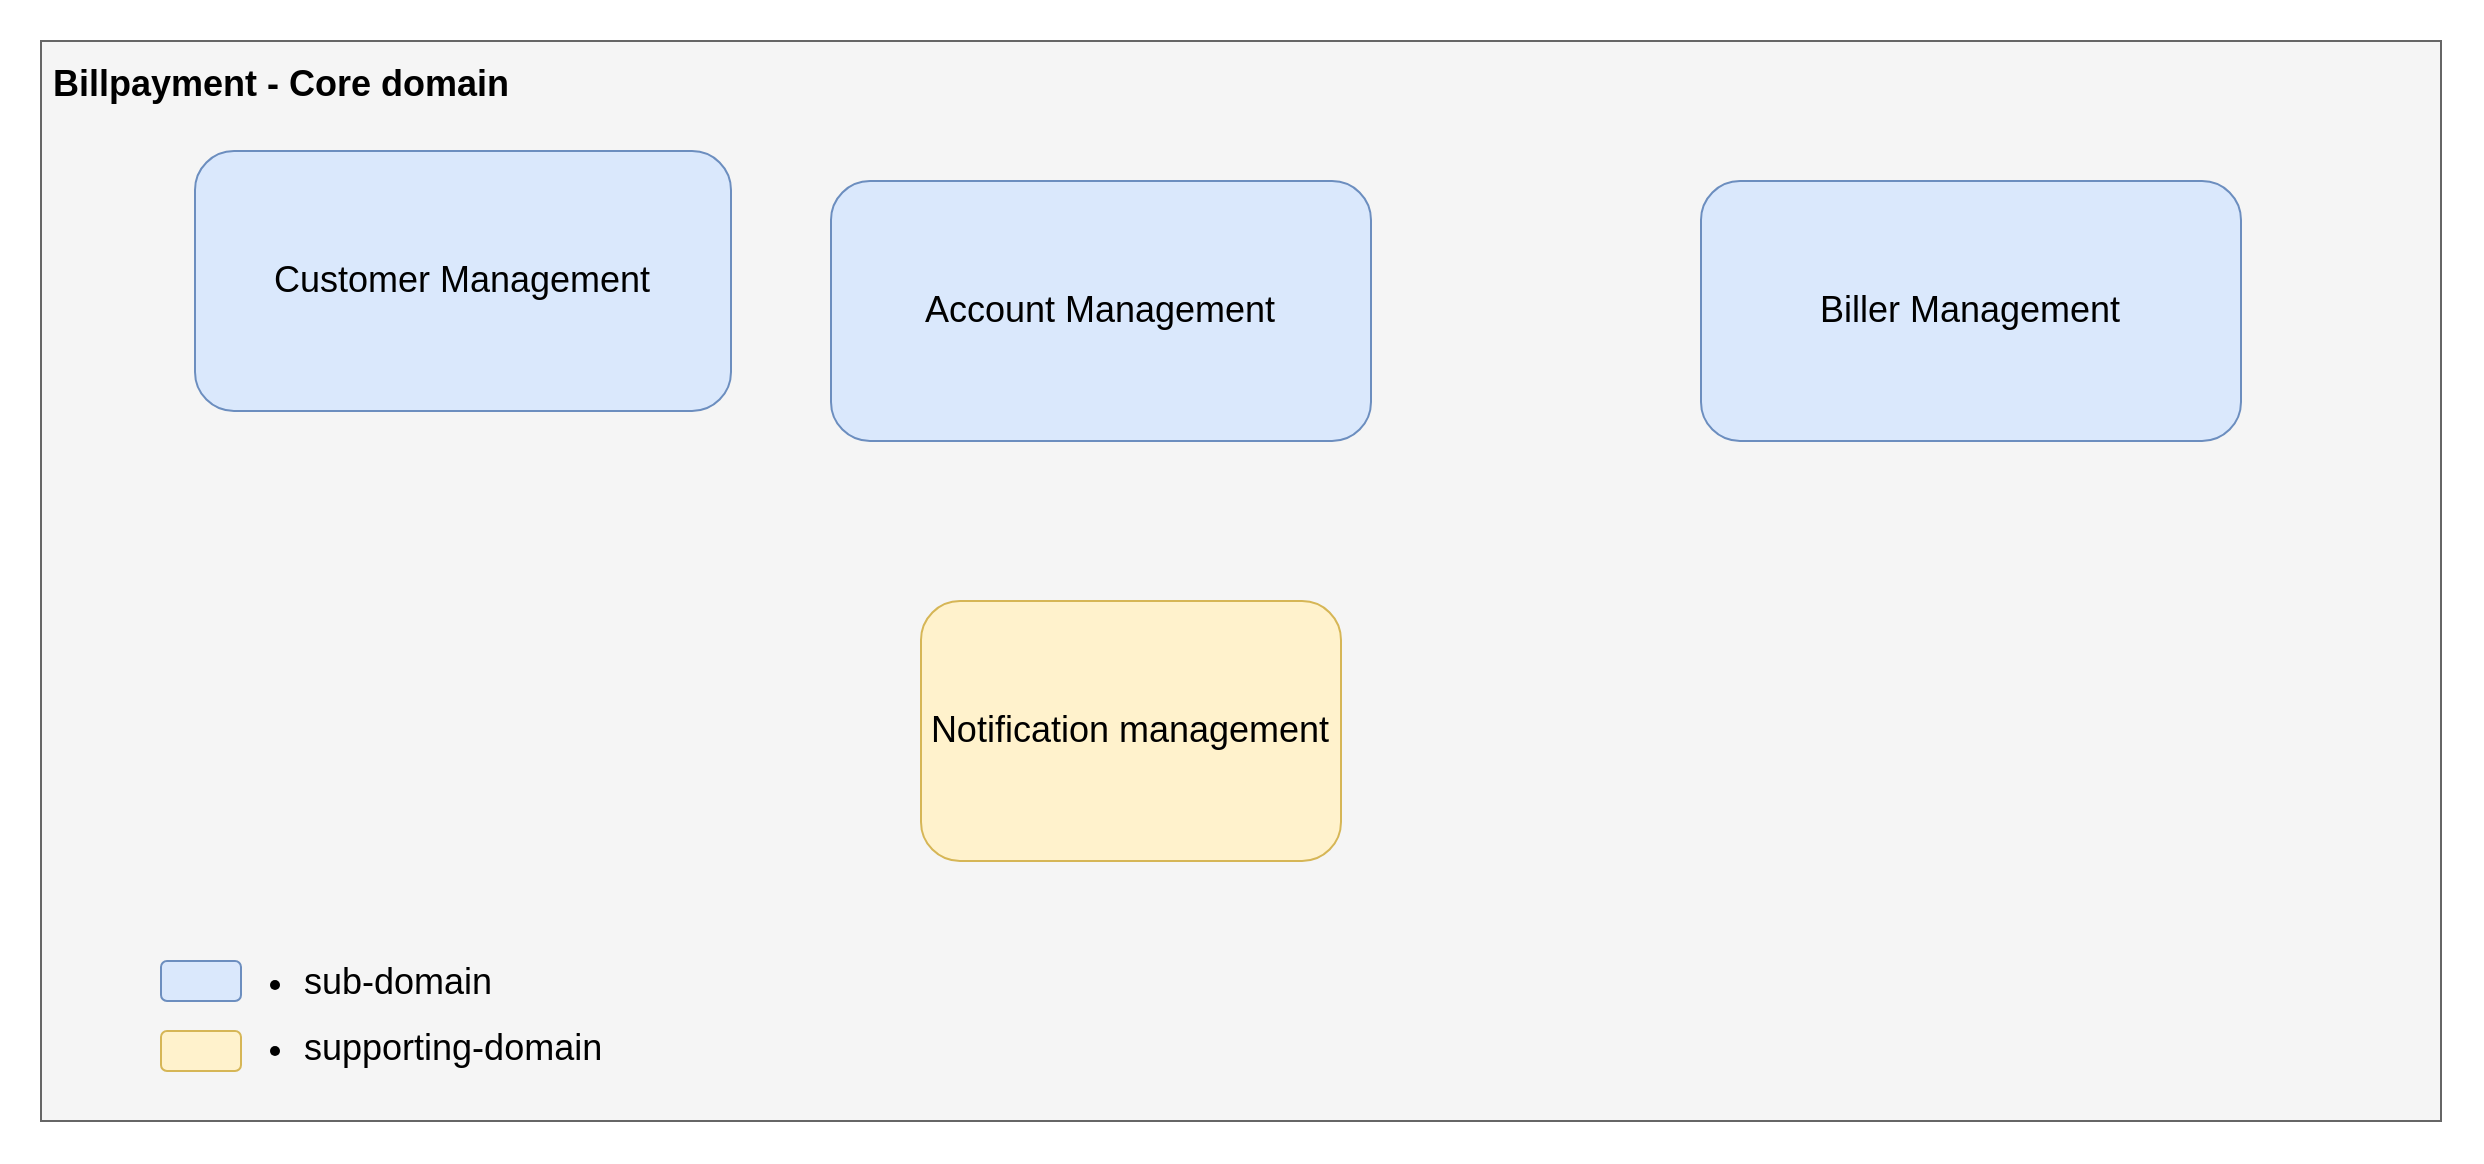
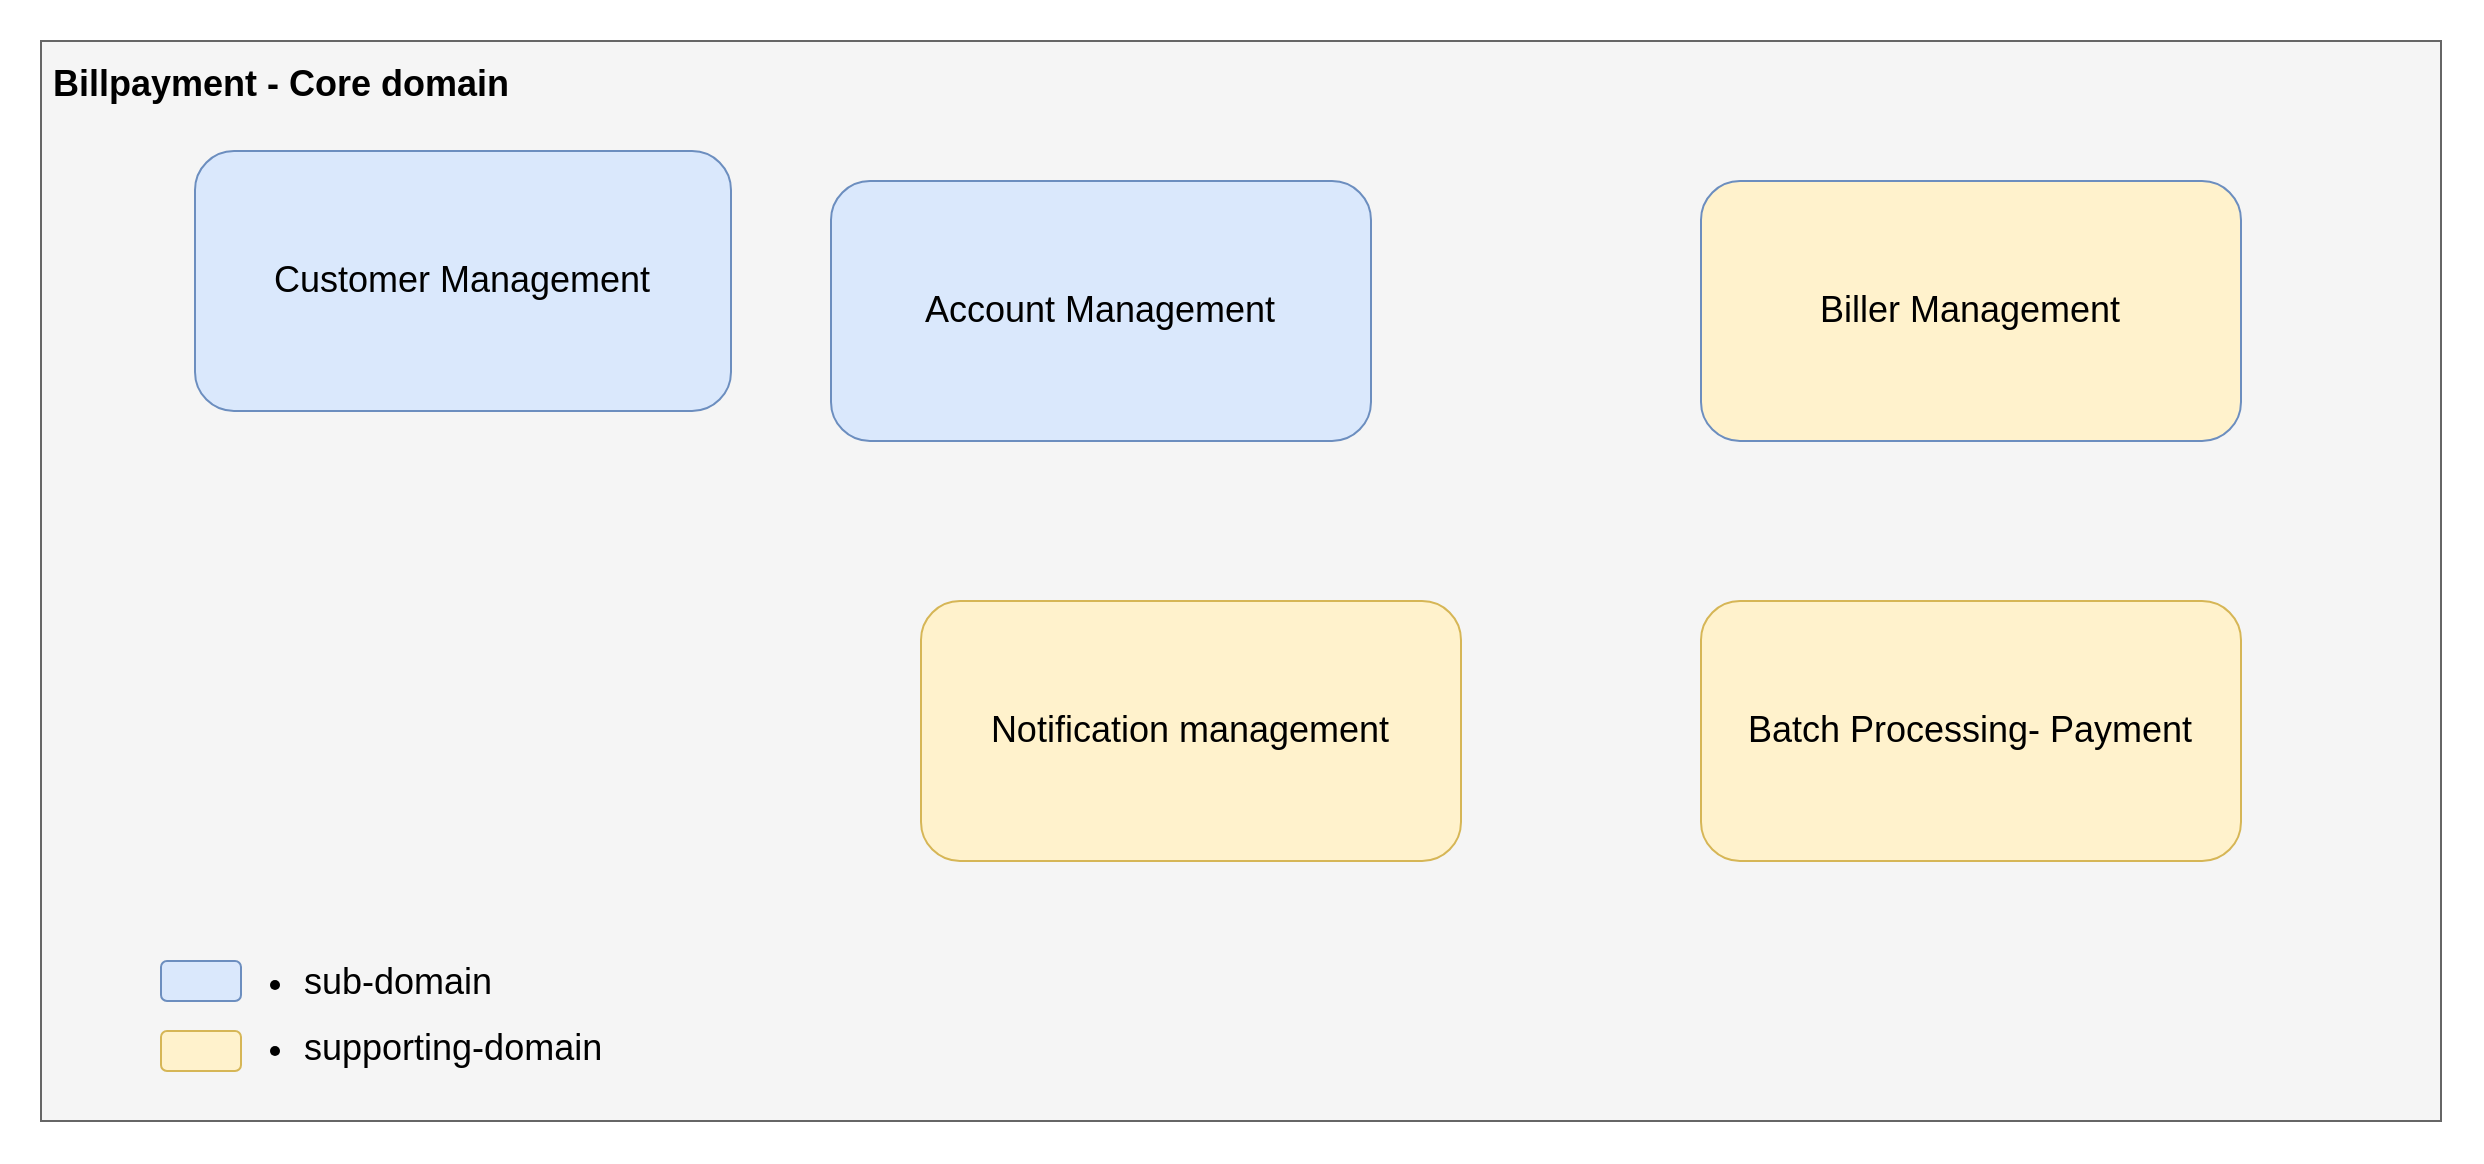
(1971, 311) -> (1971, 311)
(1131, 731) -> (1191, 731)
none -> (1971, 731)
